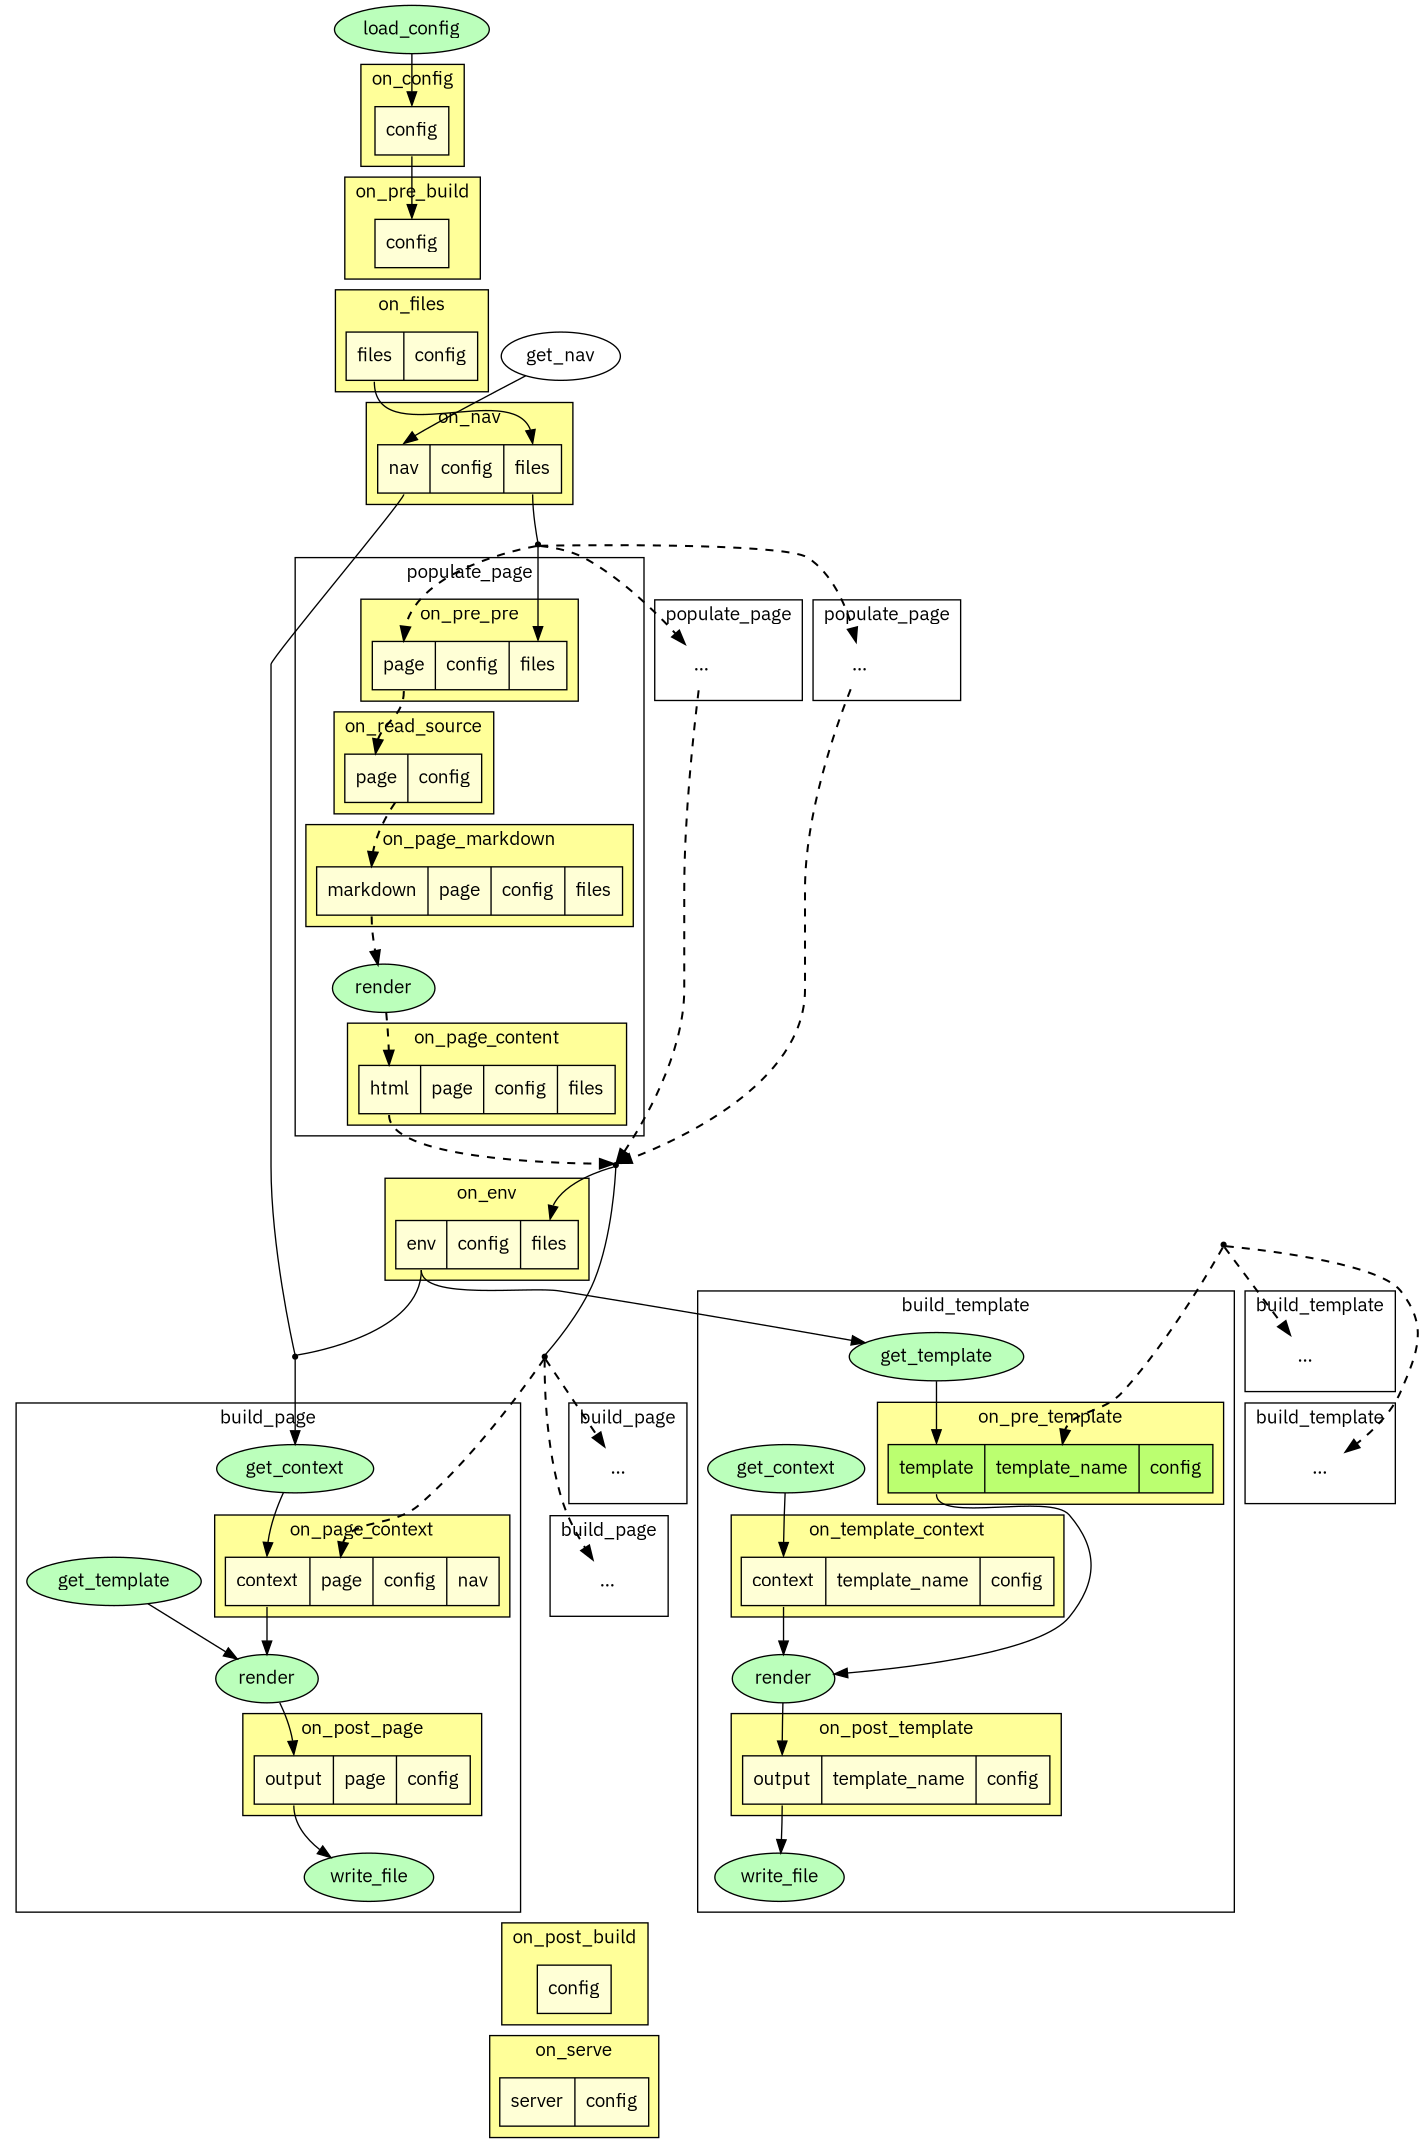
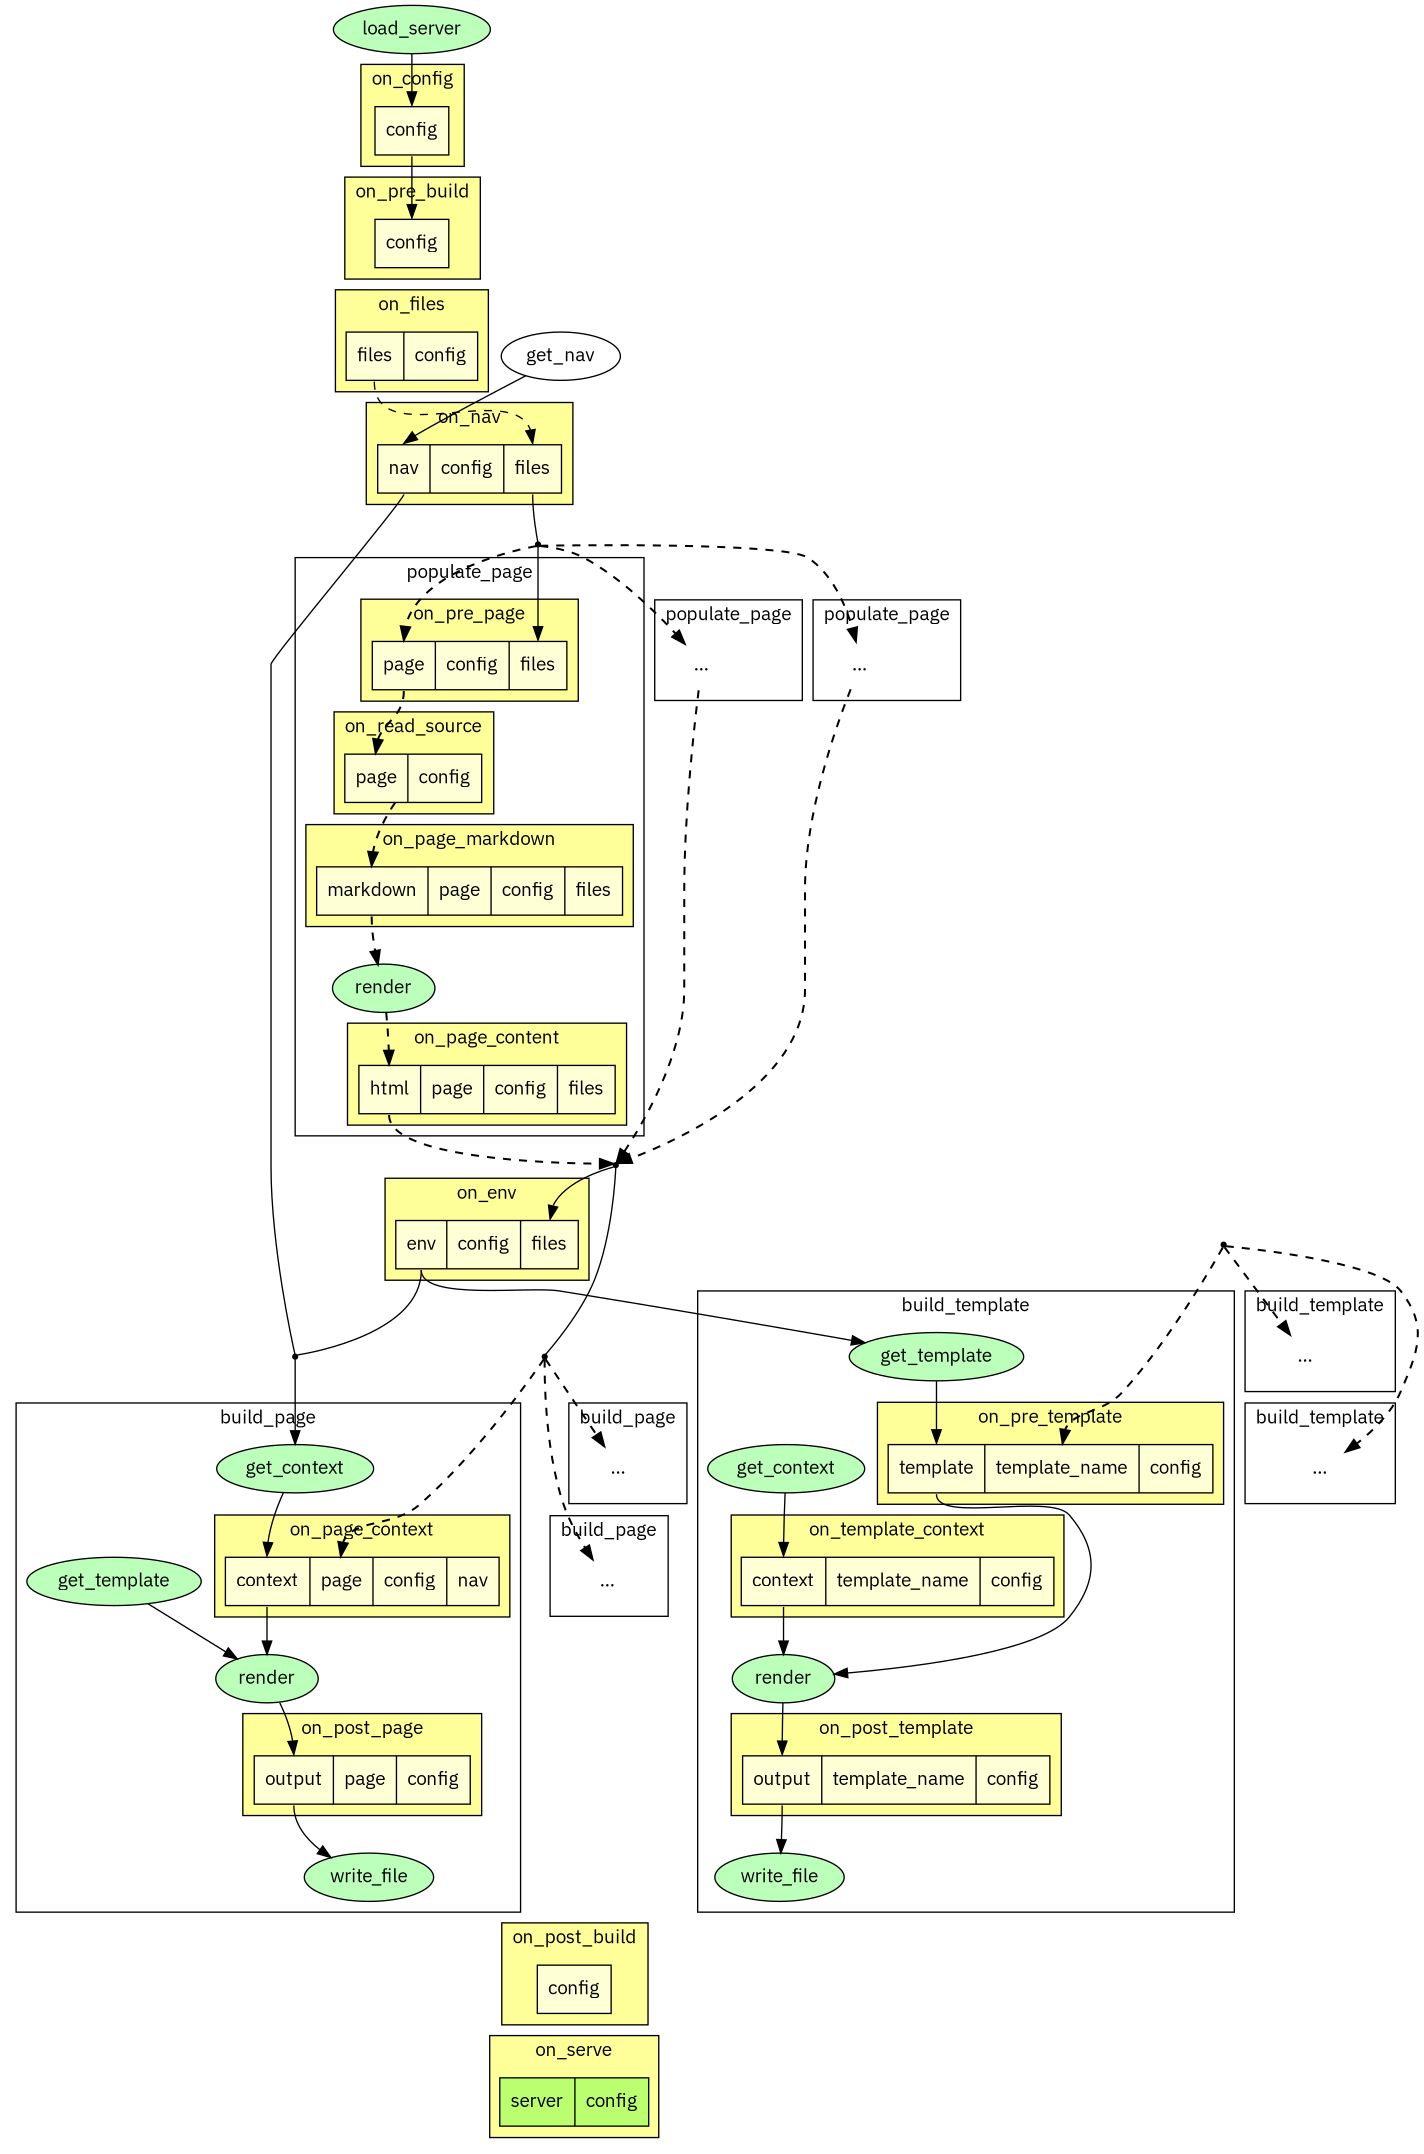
(412, 30) -> (412, 30)
(433, 414) -> (433, 414)
(470, 615) -> (470, 615)
(1051, 1469) -> (1051, 1469)
(574, 2102) -> (574, 2102)
